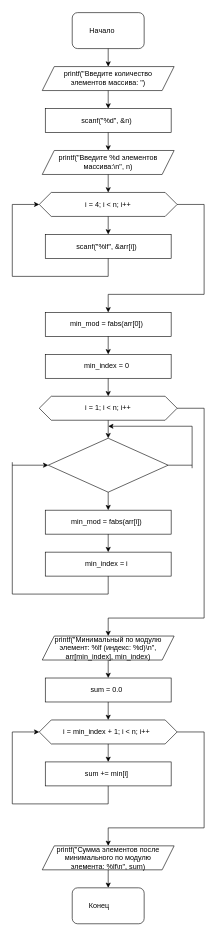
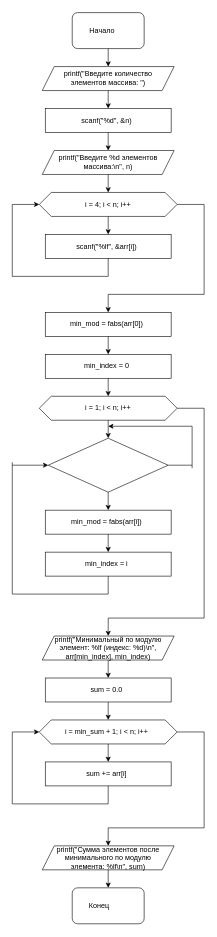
(107, 732) -> (107, 732)
(107, 774) -> (107, 774)
